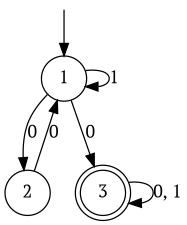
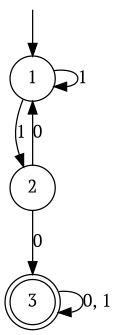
(81, 127) -> (33, 236)
(33, 133) -> (21, 133)
